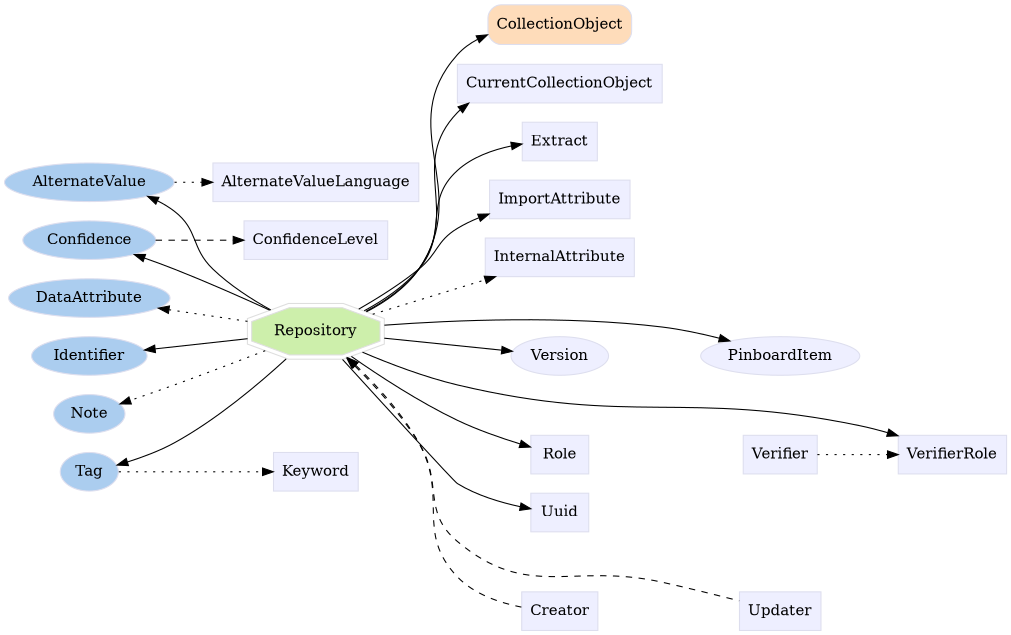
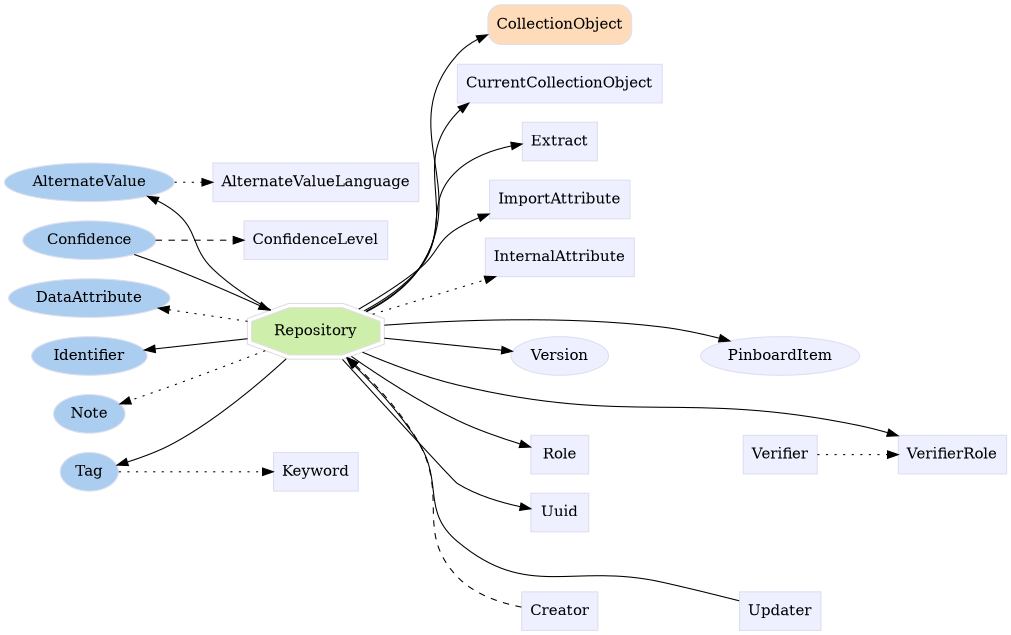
(208, 283) -> (198, 279)
(493, 564) -> (493, 564)
